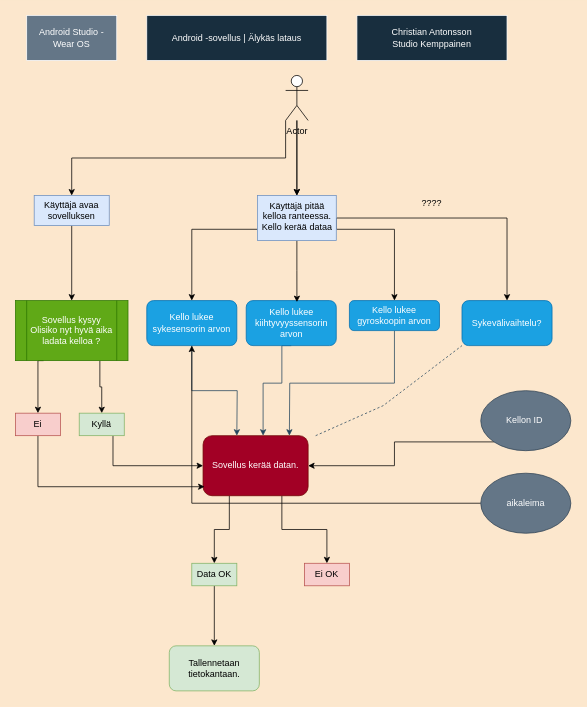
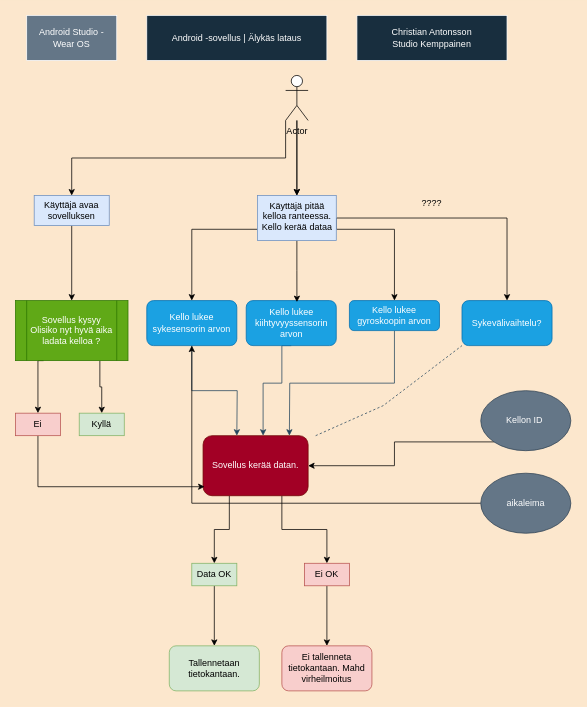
(154, 465) -> none
none -> (327, 639)
none -> (327, 668)
